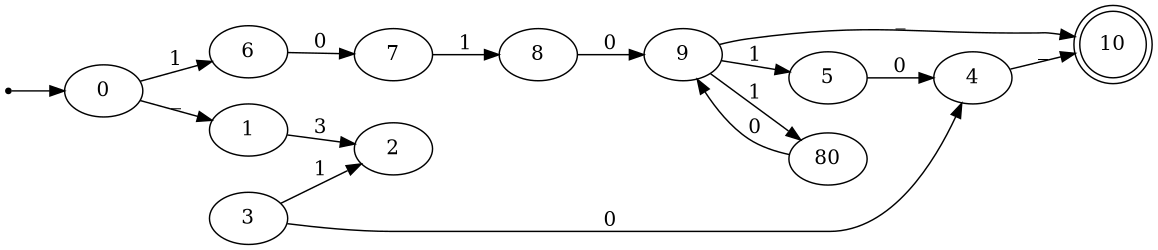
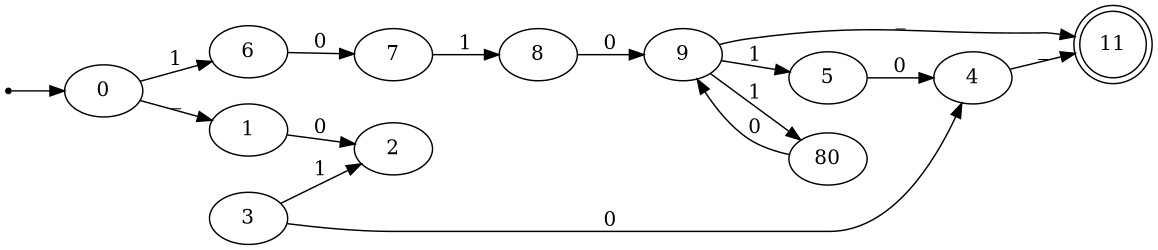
(1113, 45) -> (1113, 45)
(321, 128) -> (321, 128)
